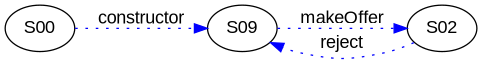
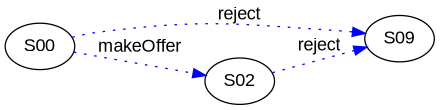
(141, 19) -> (240, 15)
(336, 28) -> (133, 63)
